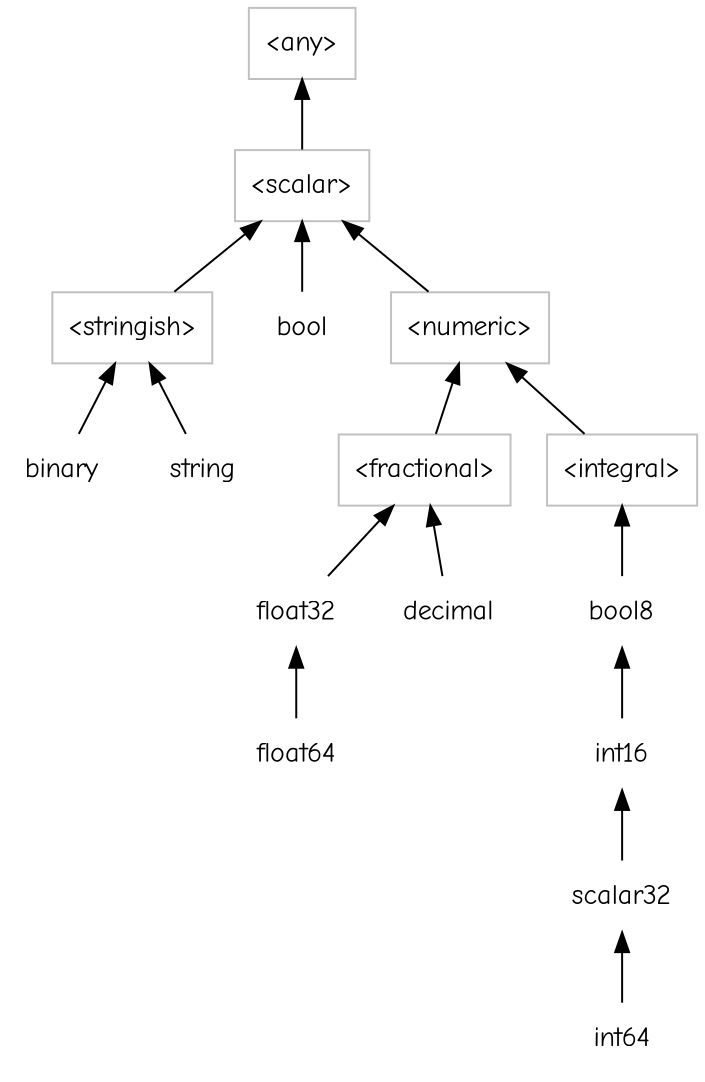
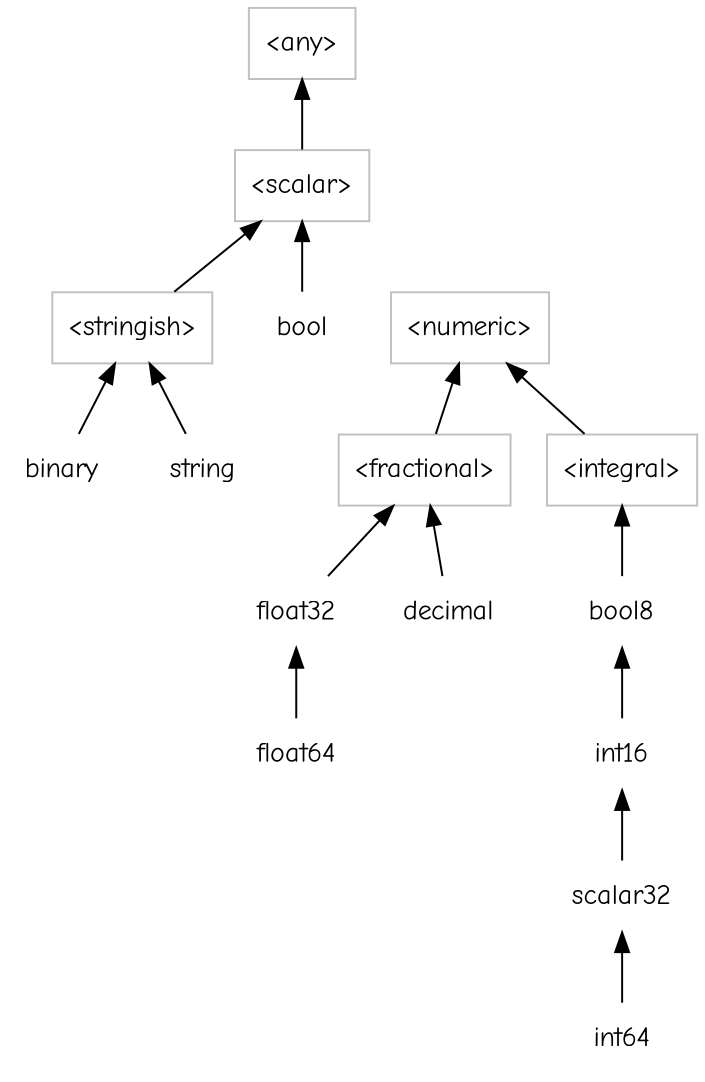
(394, 263) -> none
